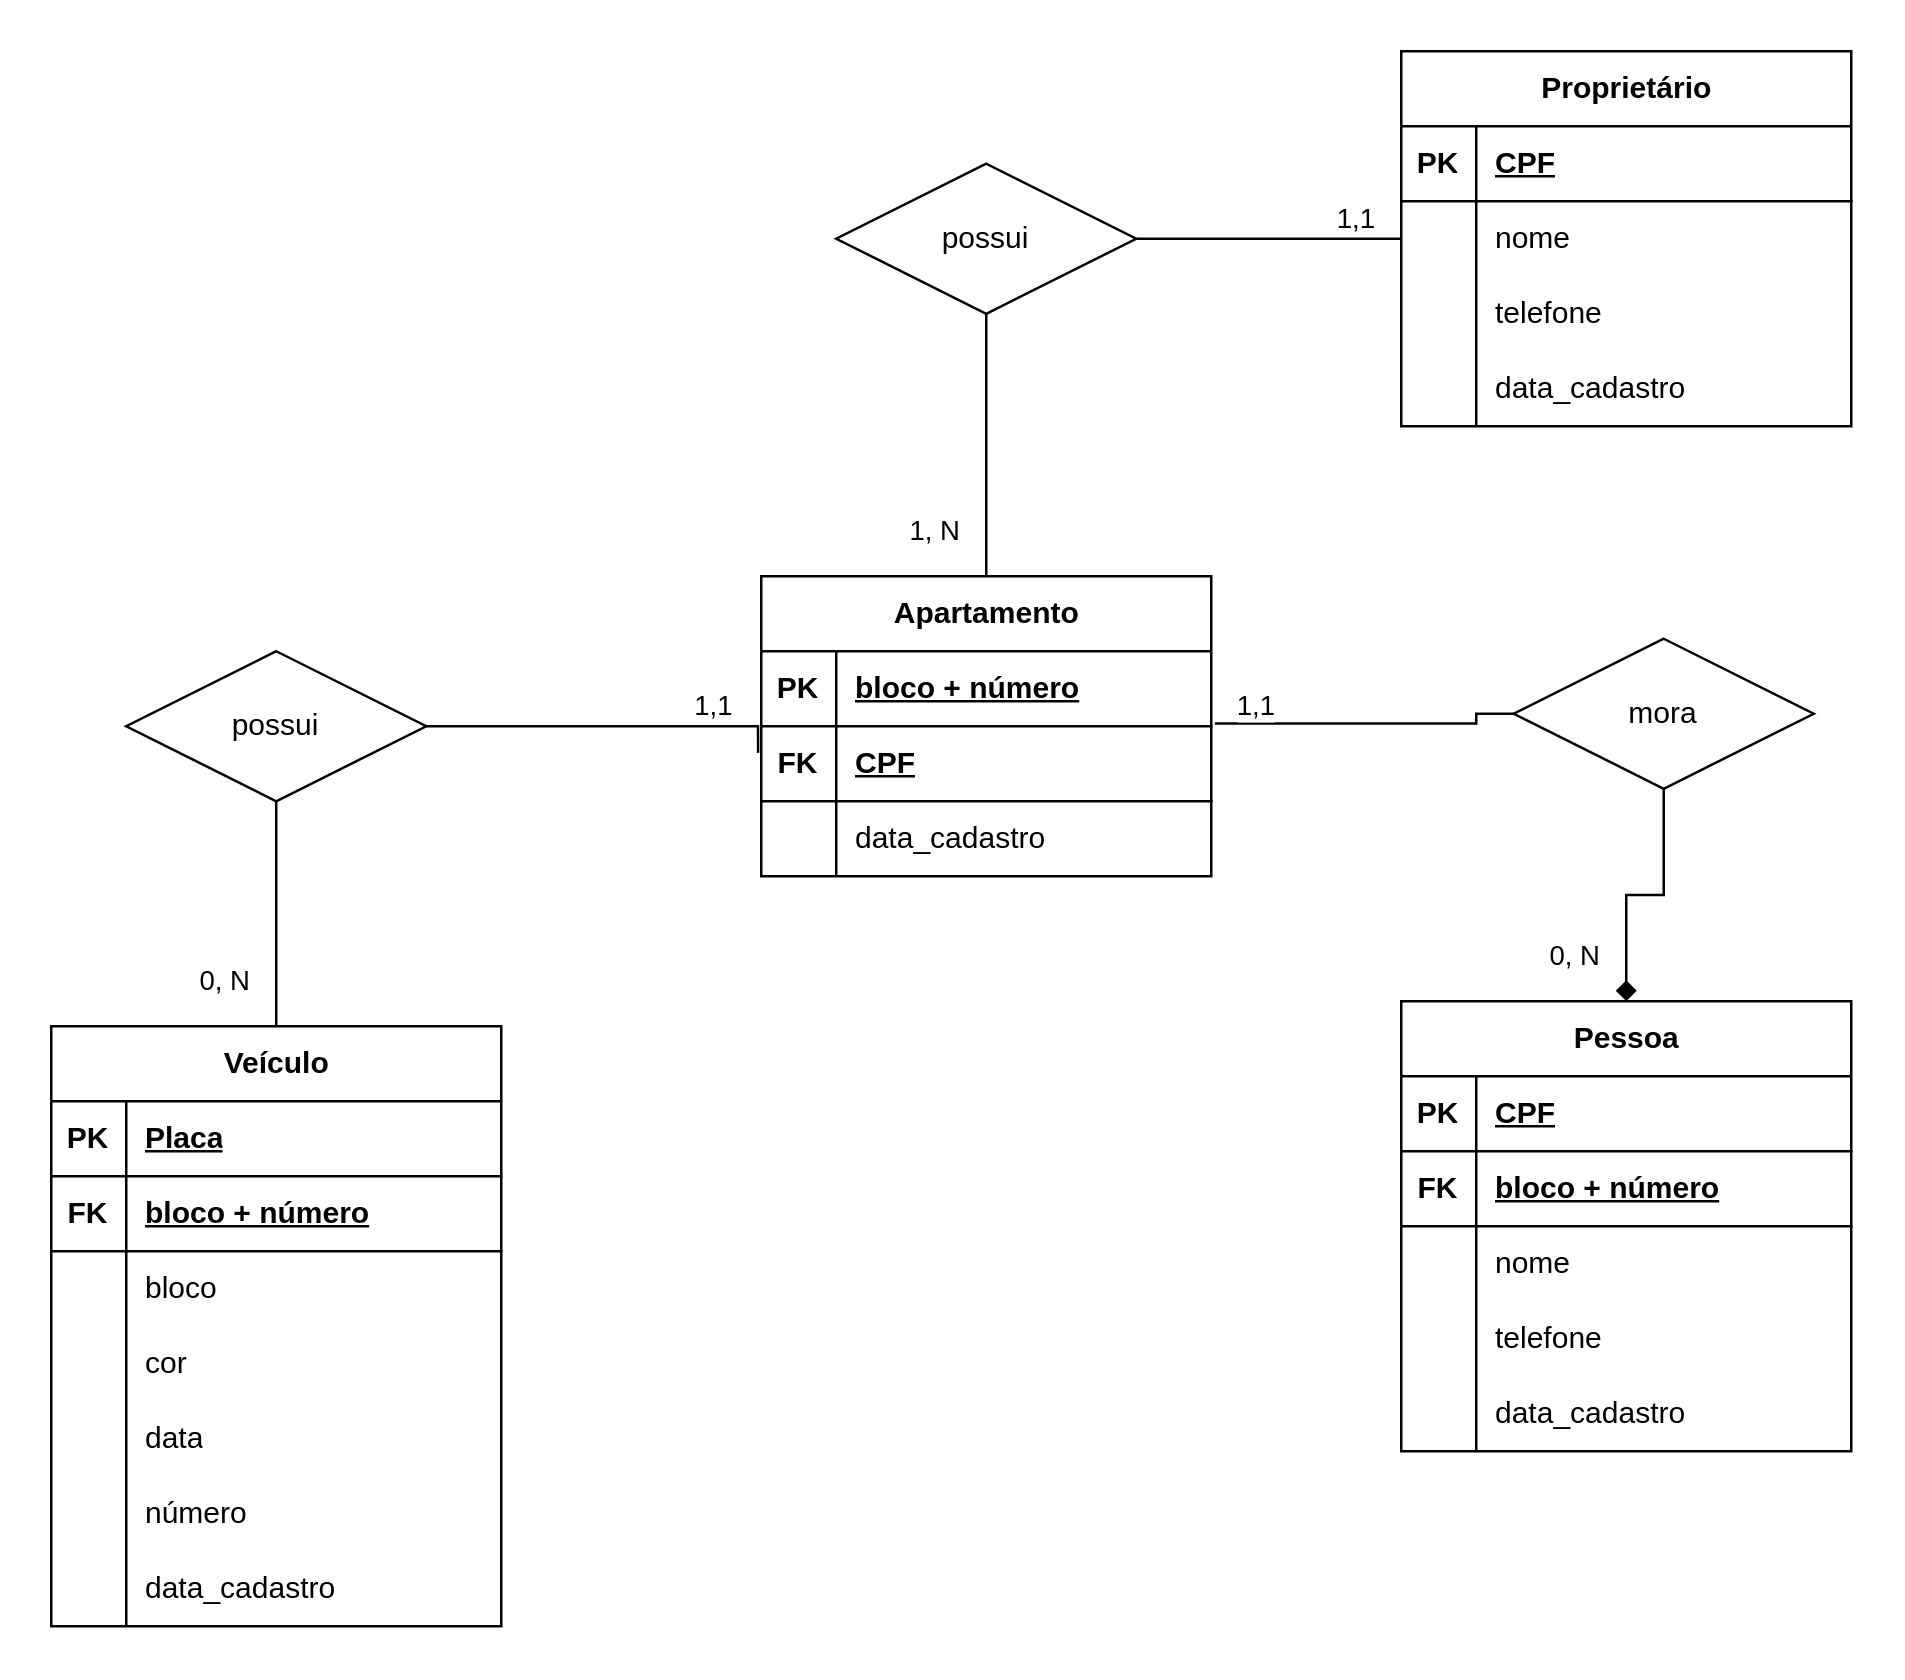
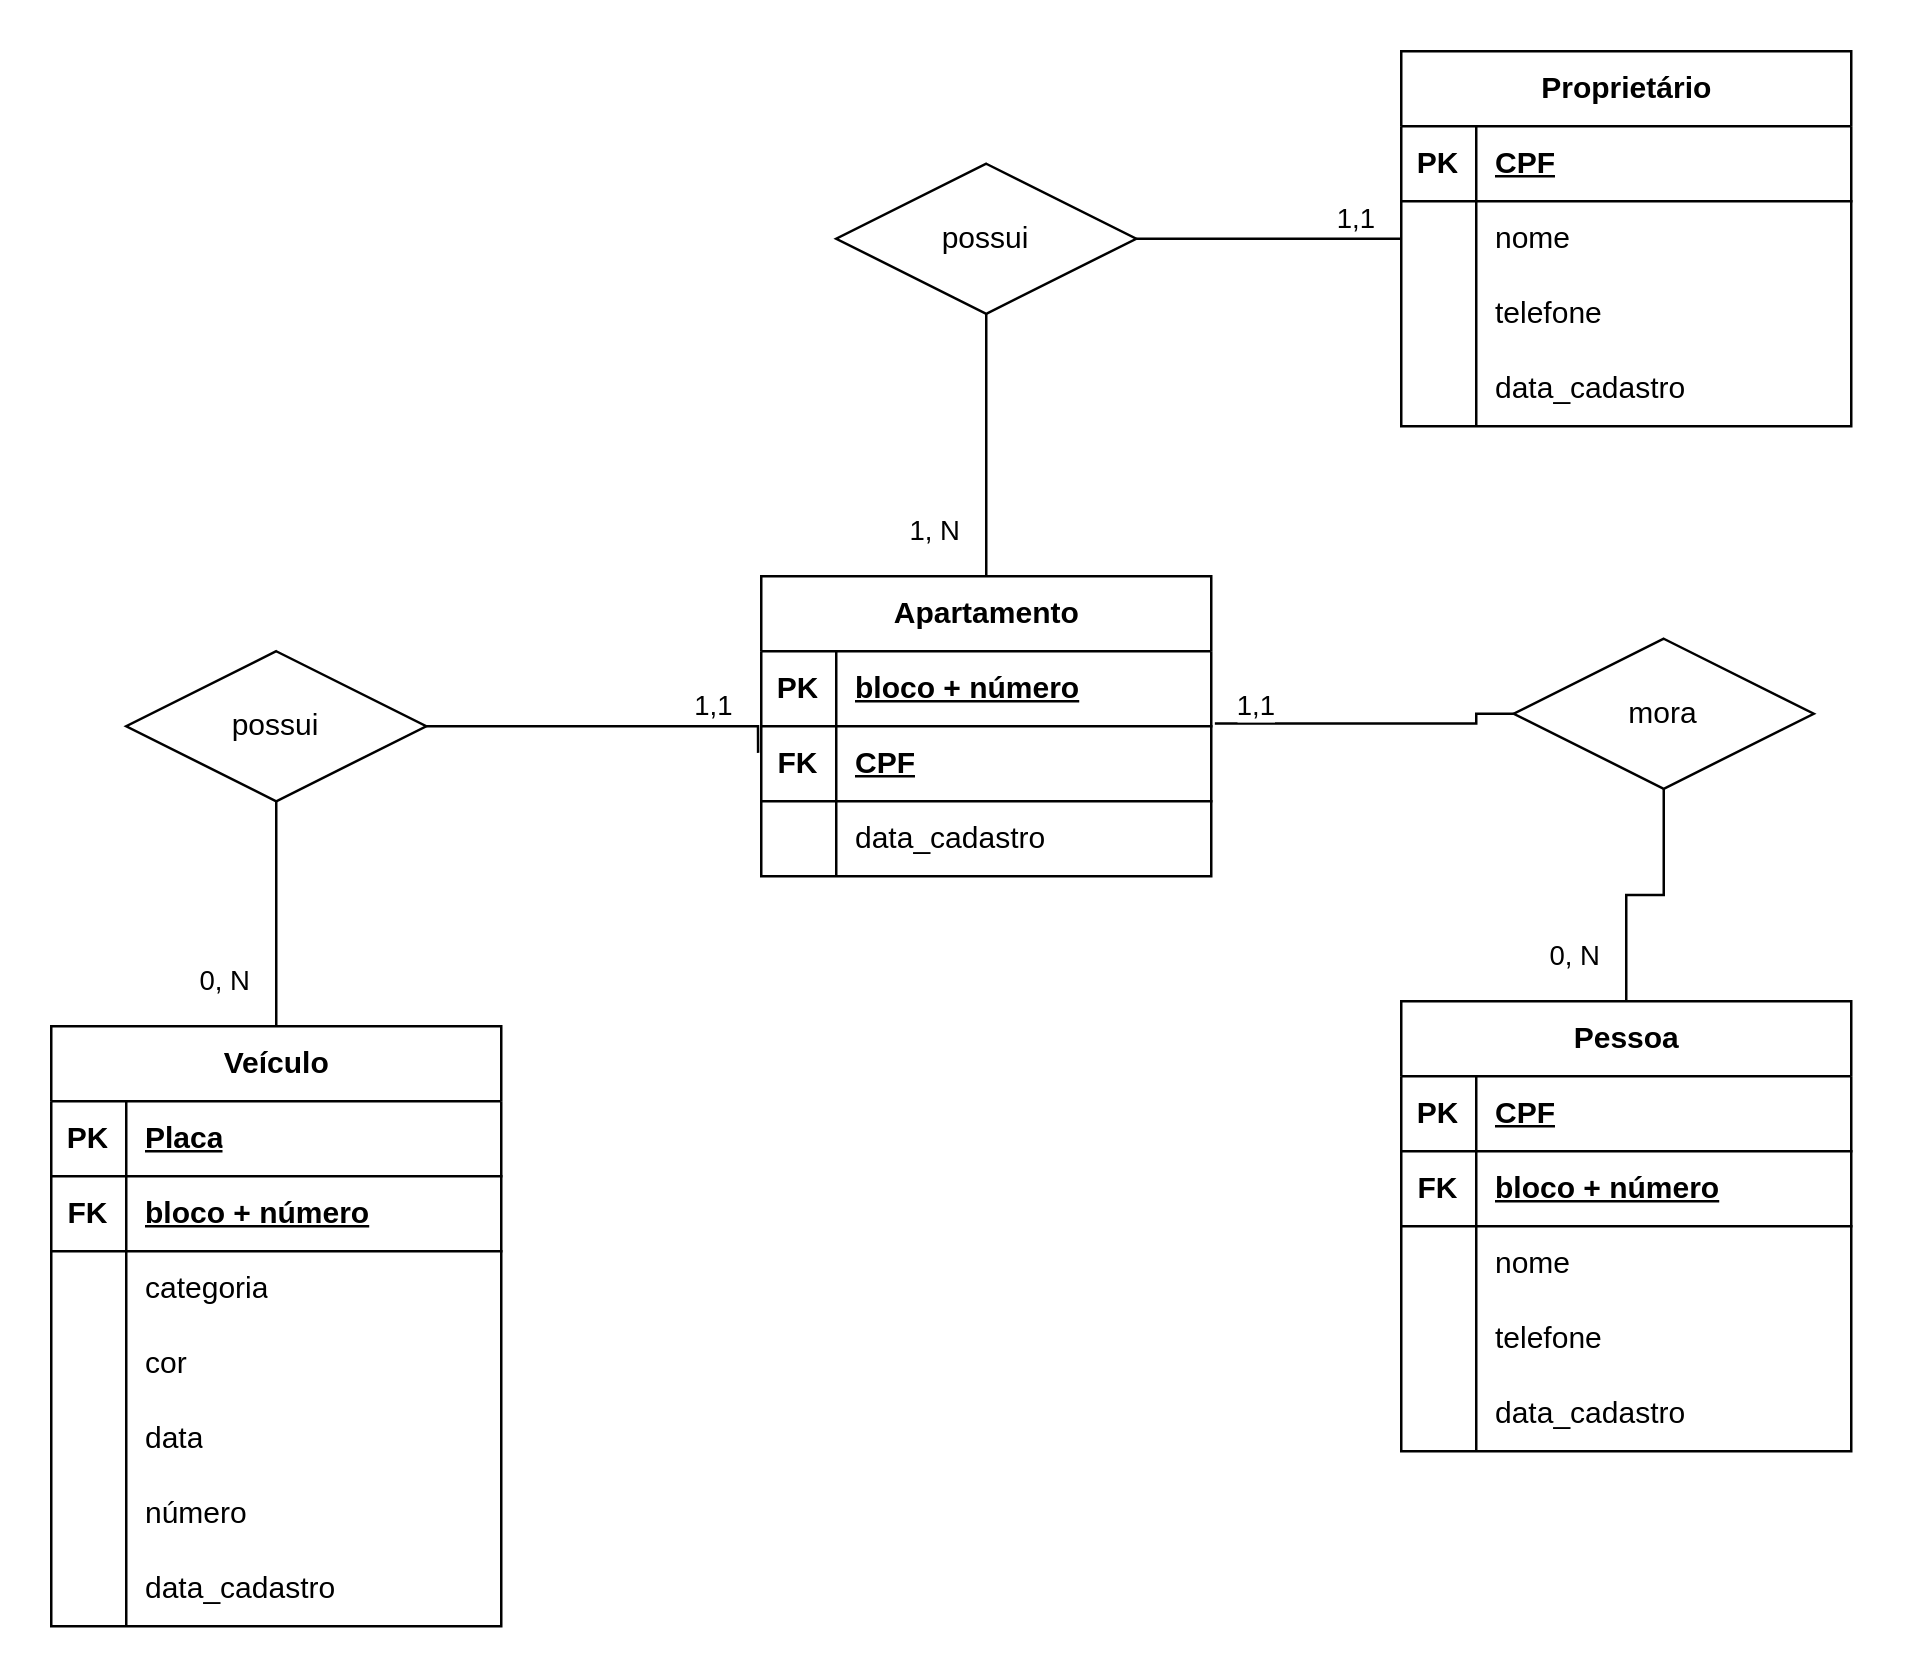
(1626, 981) -> (1626, 990)
(184, 1289) -> (218, 1289)
